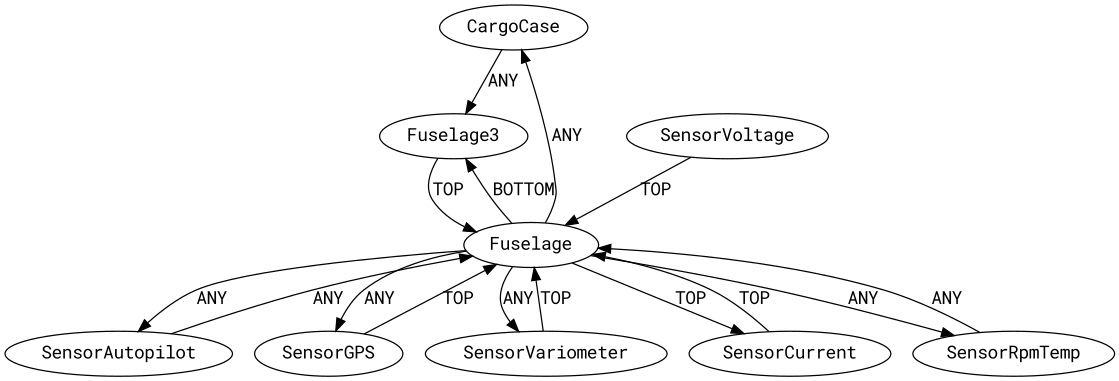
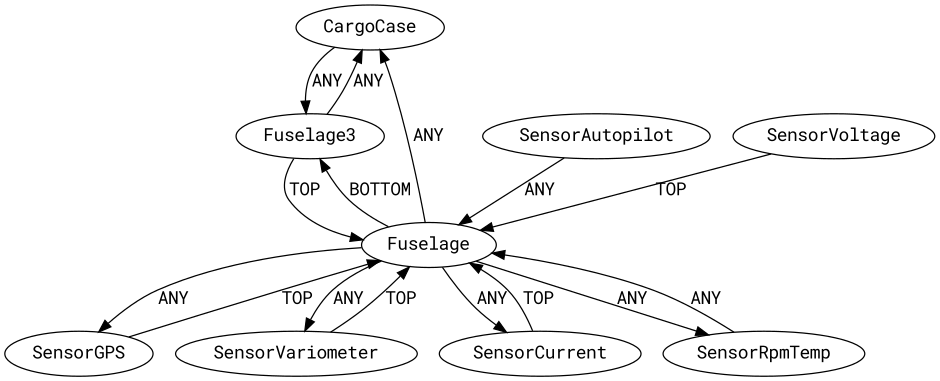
none -> (344, 89)
(301, 267) -> none
(691, 299) -> (492, 299)
